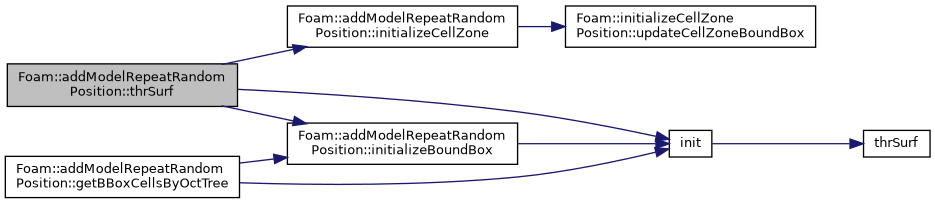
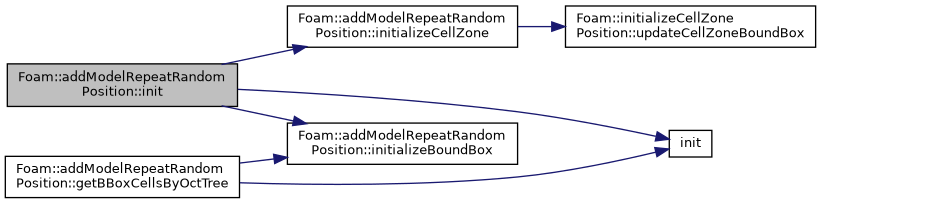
(122, 85) -> (122, 85)
(587, 144) -> none
(897, 144) -> none
